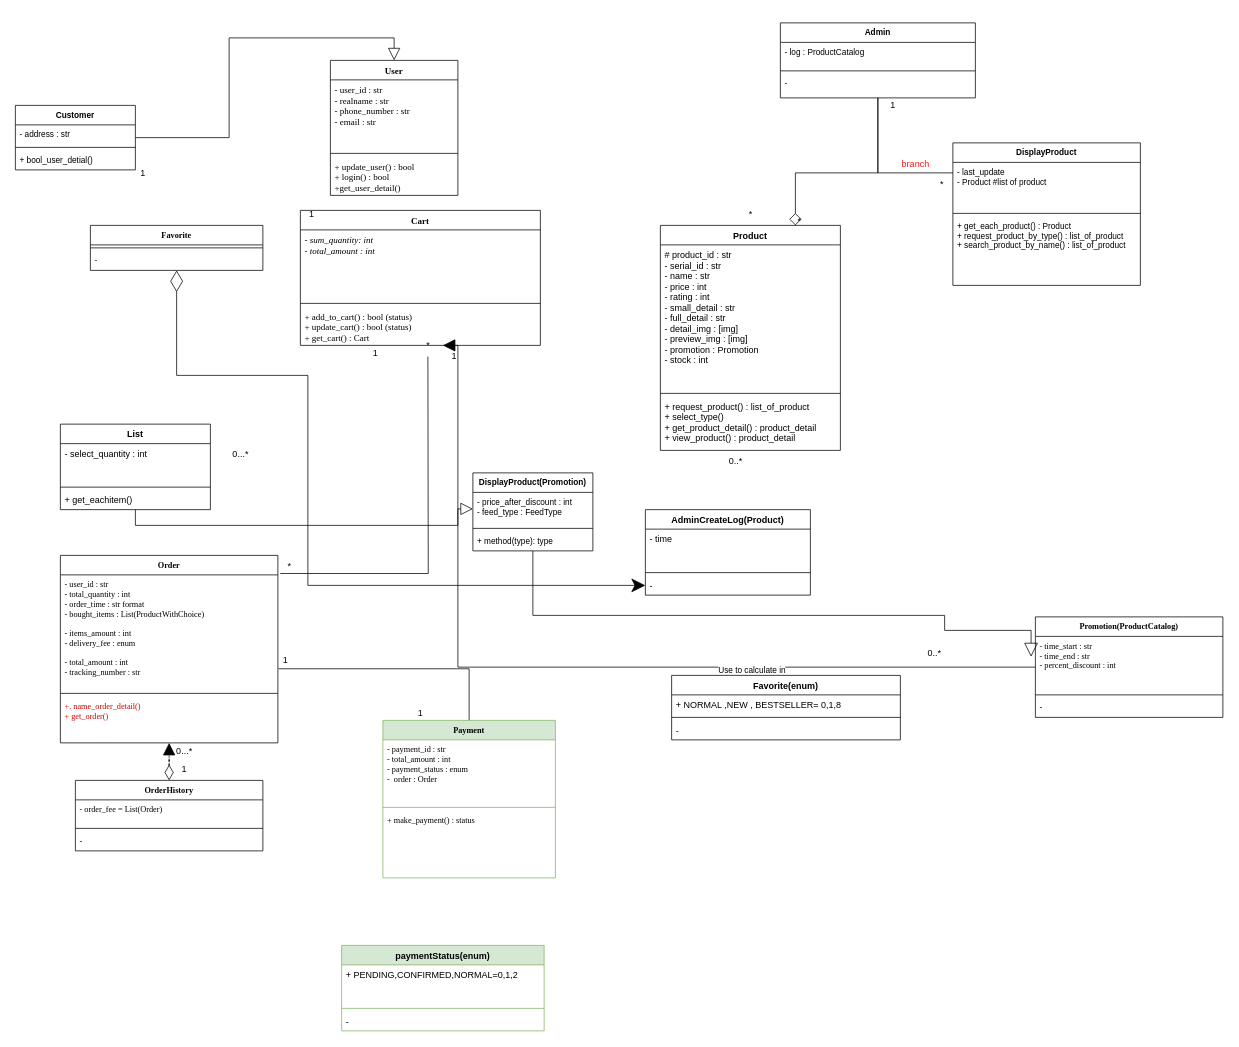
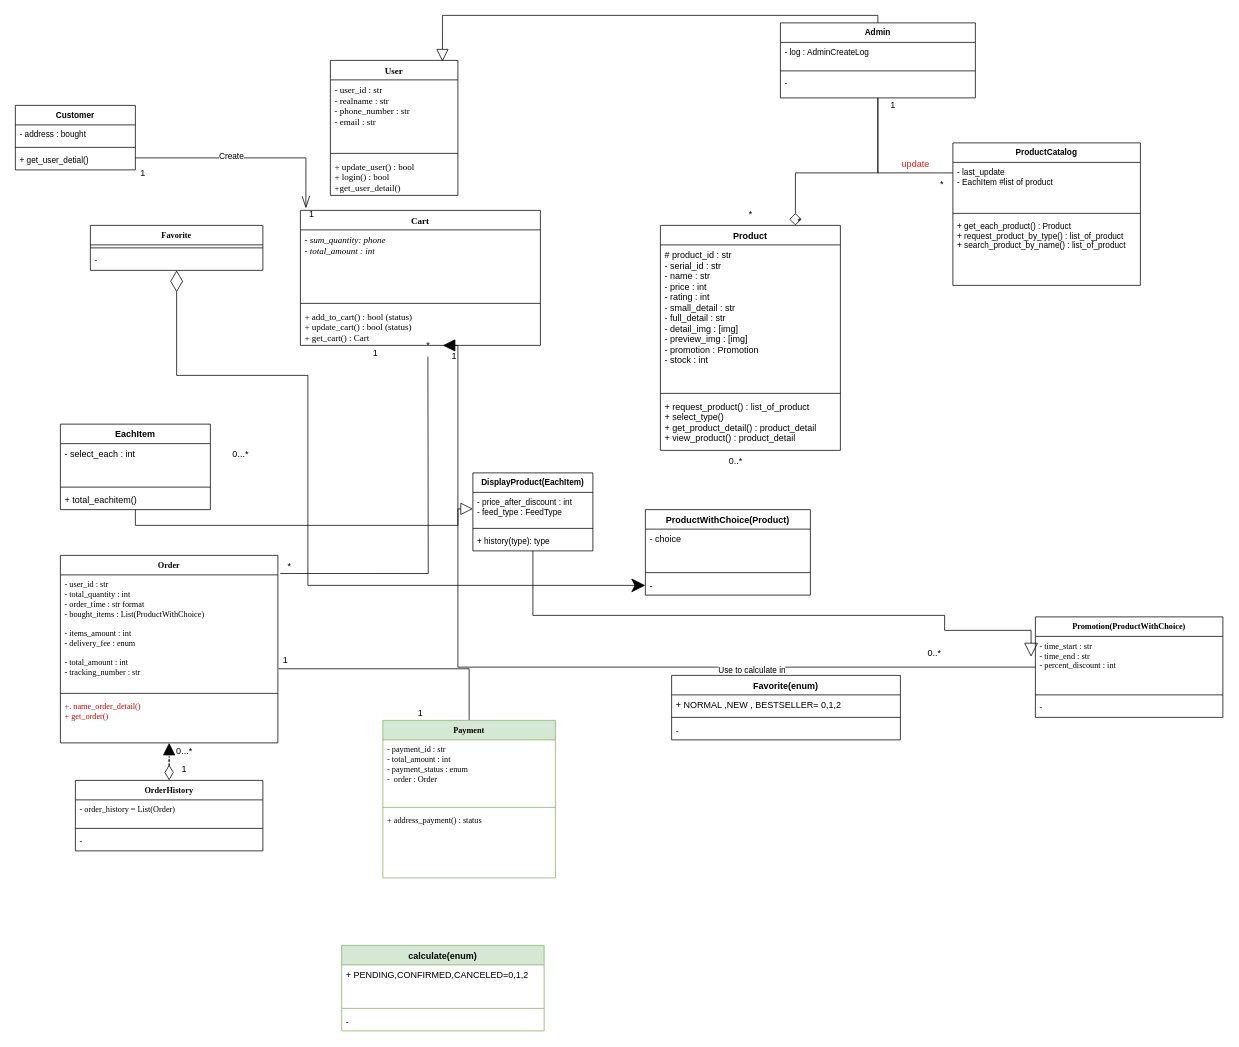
none -> (648, 15)
(229, 46) -> none
(830, 52) -> (830, 52)
(50, 135) -> (57, 135)
(1046, 153) -> (1046, 153)
none -> (246, 158)
(61, 160) -> (60, 160)
(916, 165) -> (916, 165)
(985, 172) -> (985, 172)
(347, 240) -> (353, 240)
(135, 434) -> (135, 434)
(114, 454) -> (105, 454)
(533, 483) -> (533, 483)
(102, 500) -> (106, 500)
(728, 520) -> (728, 520)
(662, 539) -> (667, 539)
(520, 541) -> (521, 541)
(1129, 627) -> (1129, 627)
(748, 705) -> (748, 705)
(133, 810) -> (141, 810)
(440, 820) -> (447, 820)
(443, 956) -> (443, 956)
(421, 975) -> (426, 975)
